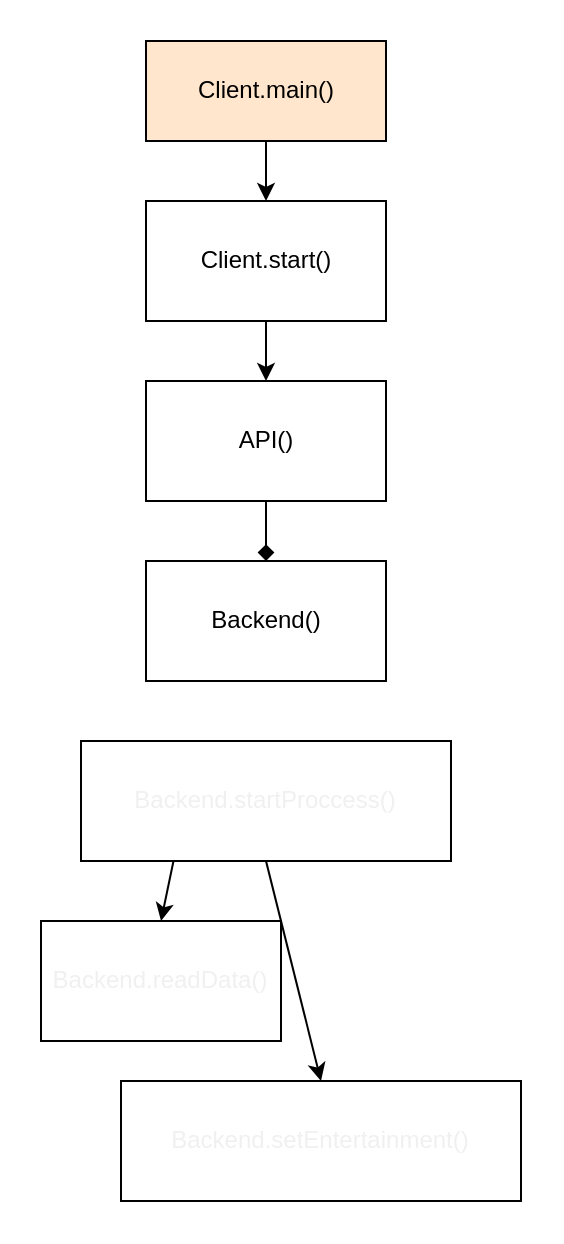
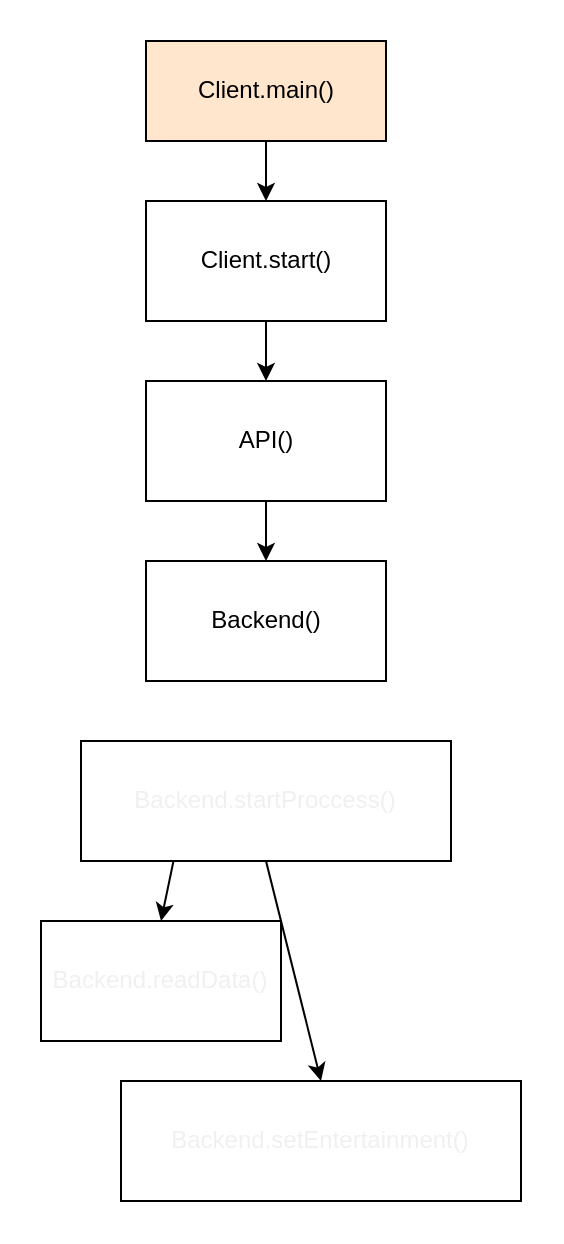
(266, 545) -> (266, 546)
